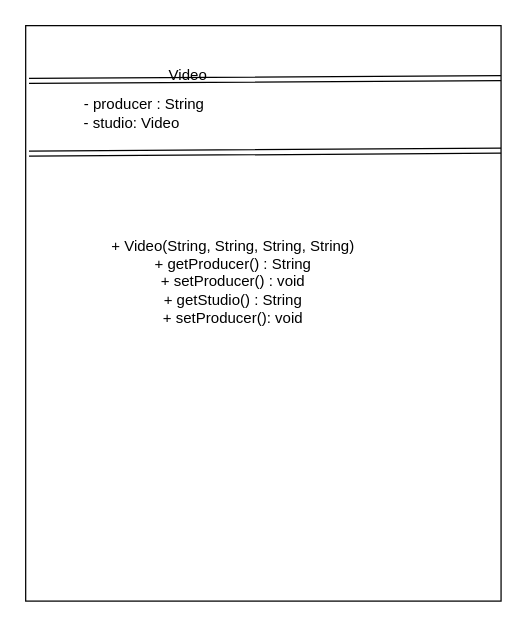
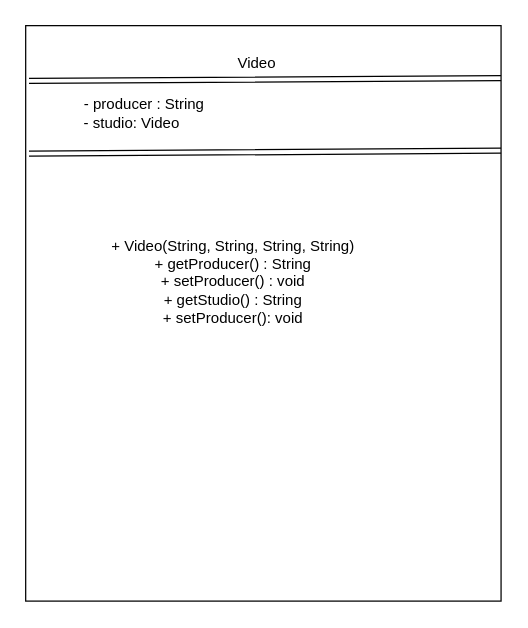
(188, 76) -> (257, 63)
